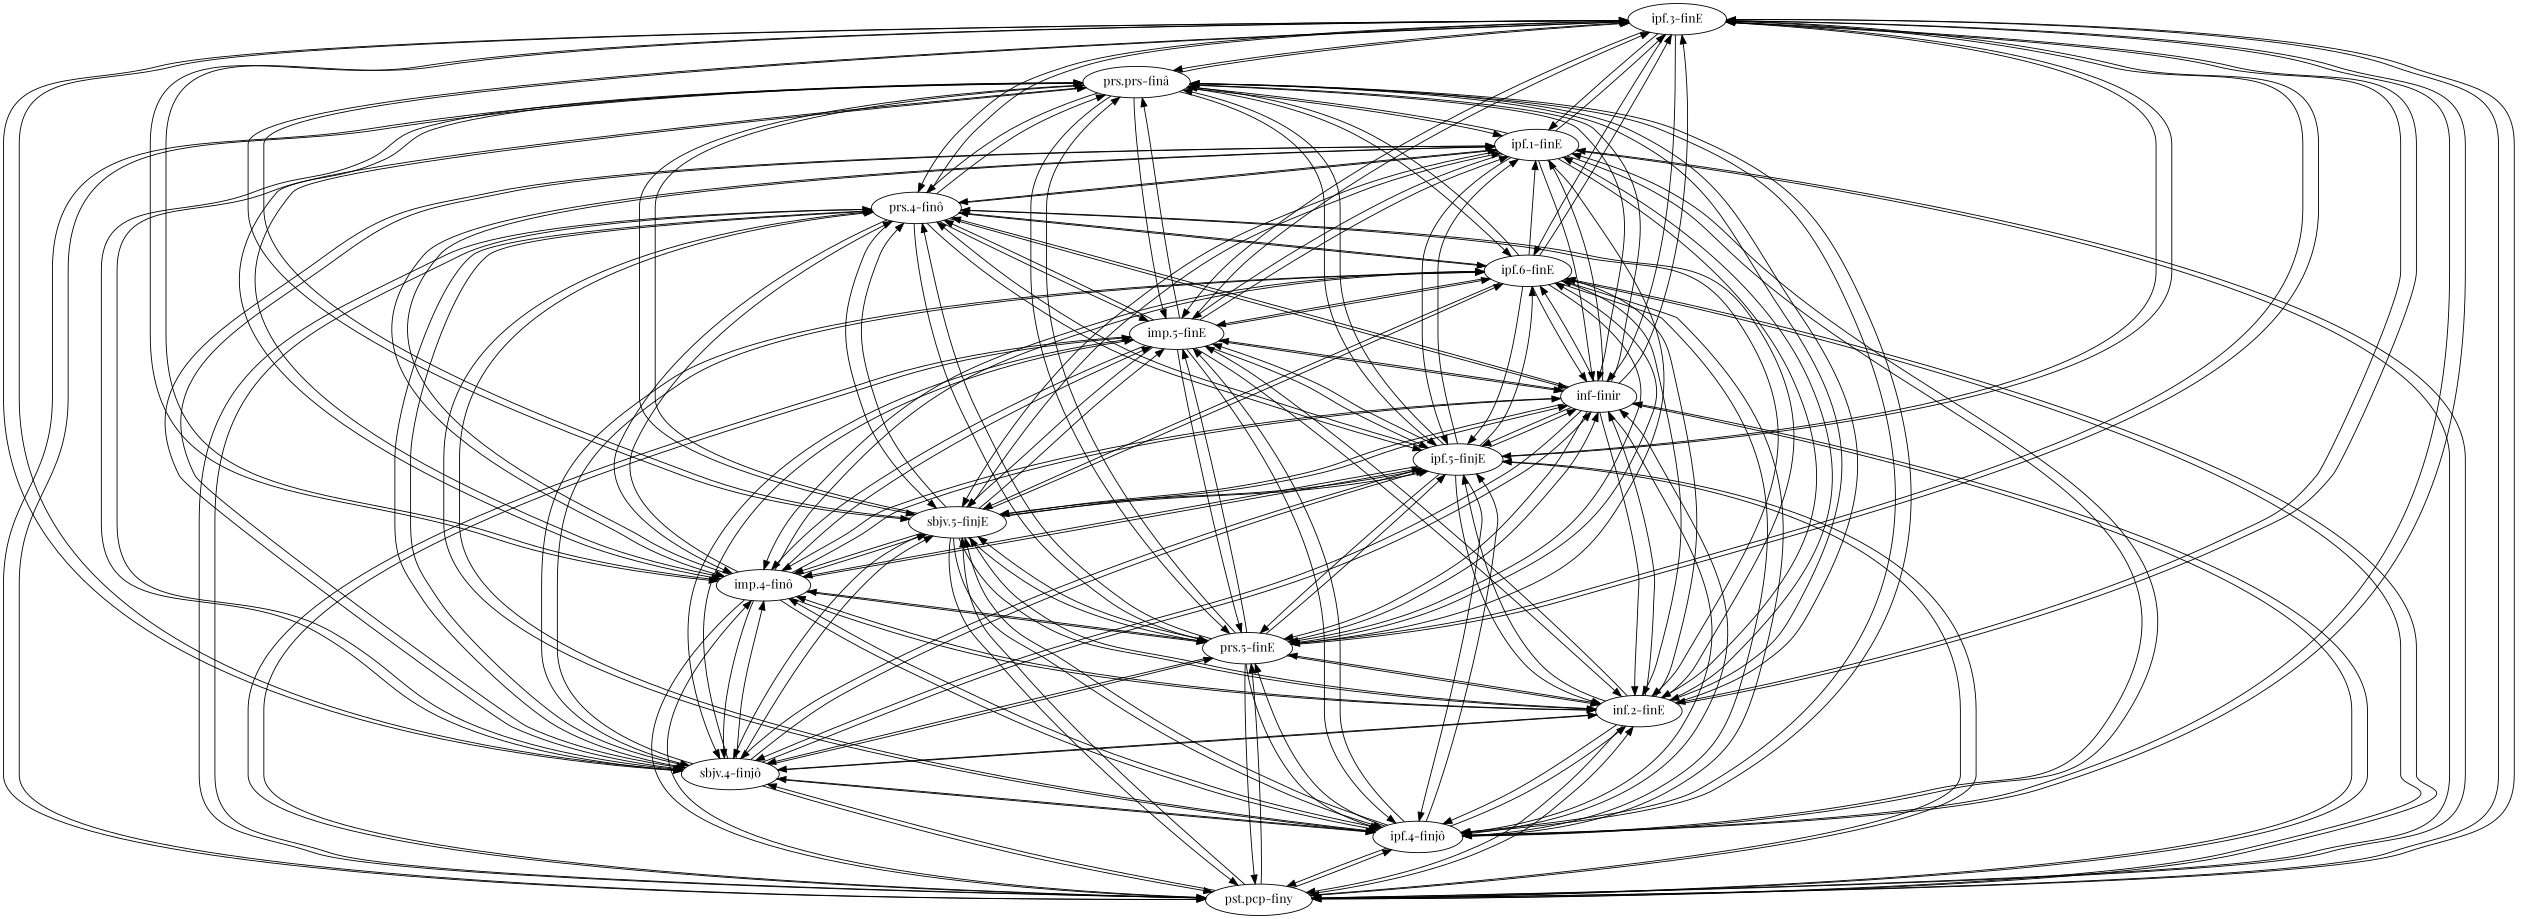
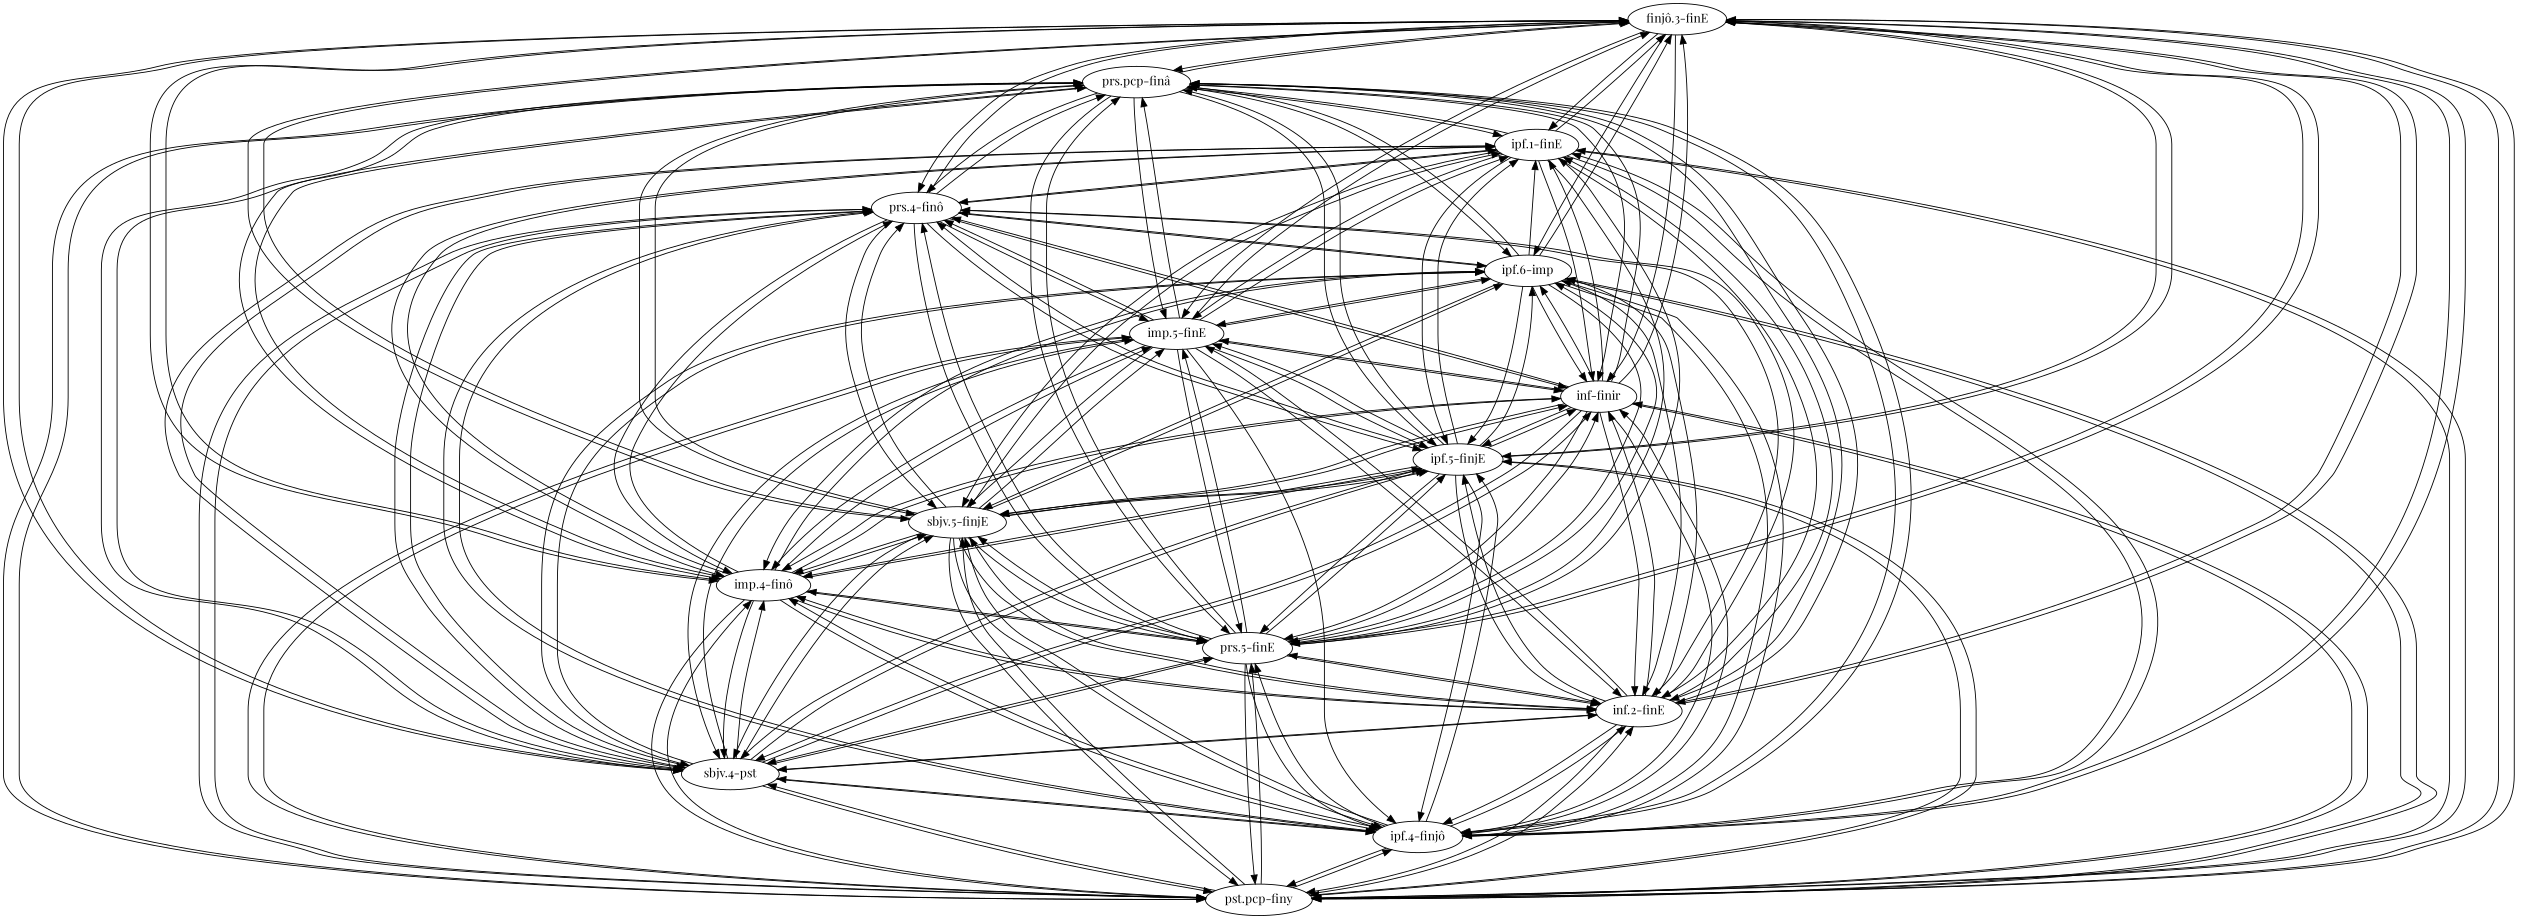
(1677, 19) -> (1677, 19)
(1137, 82) -> (1137, 82)
(1528, 271) -> (1528, 271)
none -> (1635, 506)
(1334, 593) -> none
(730, 774) -> (730, 774)
